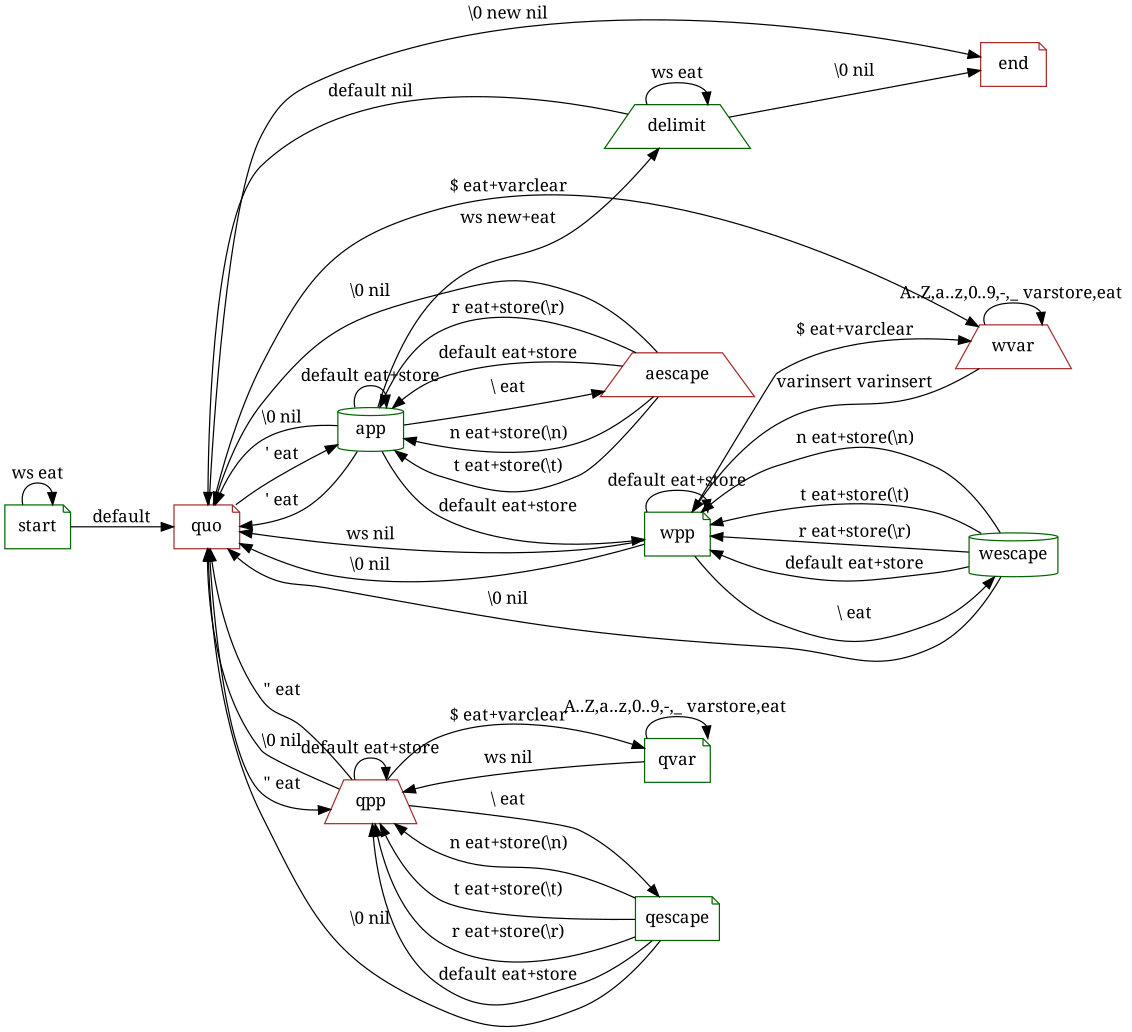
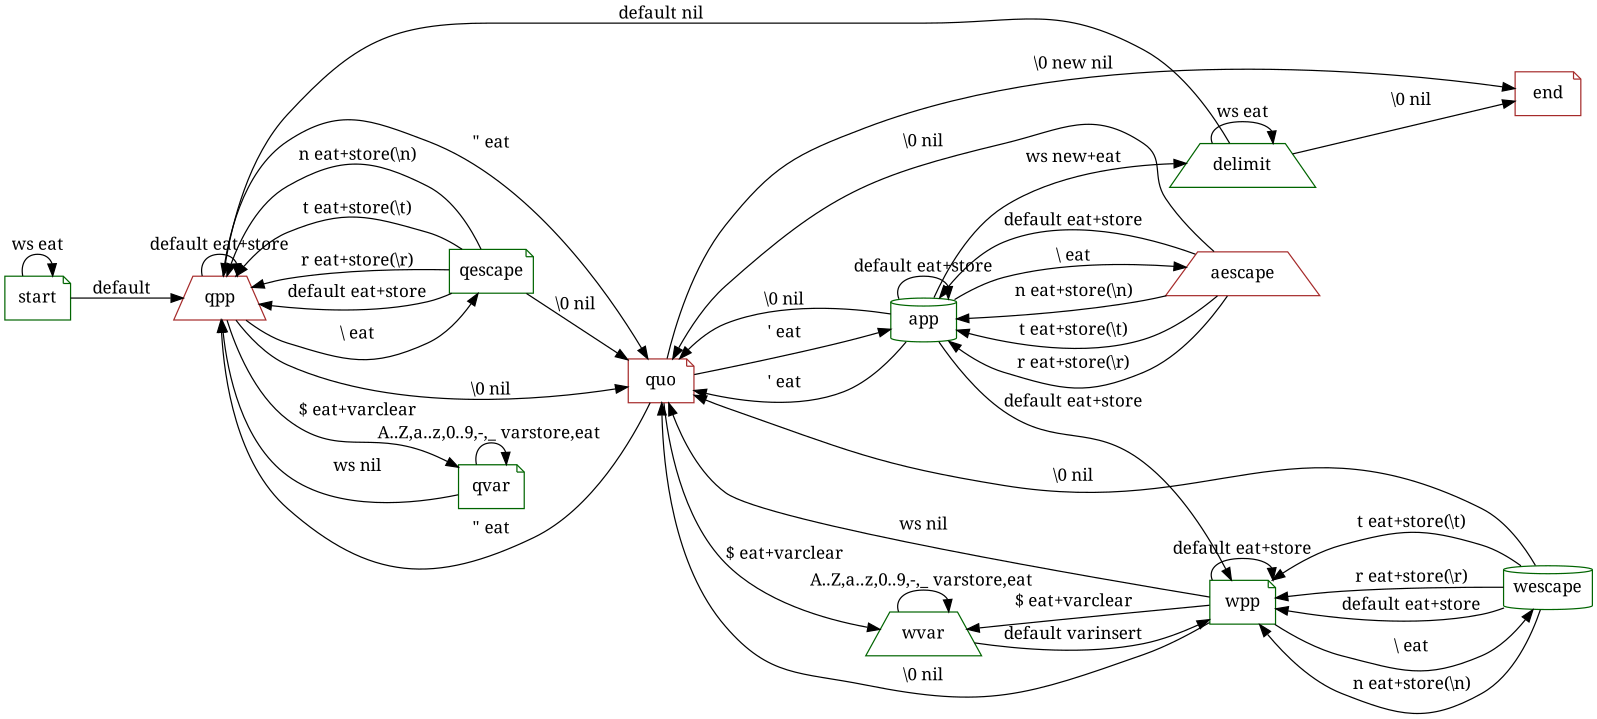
(281, 151) -> (686, 23)
(1013, 347) -> (924, 634)
(855, 383) -> (1074, 634)
(116, 527) -> (121, 298)
